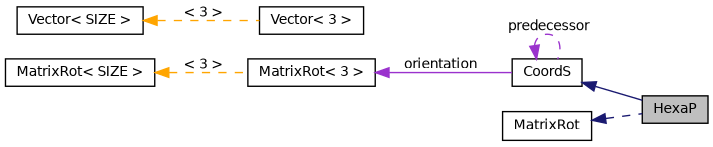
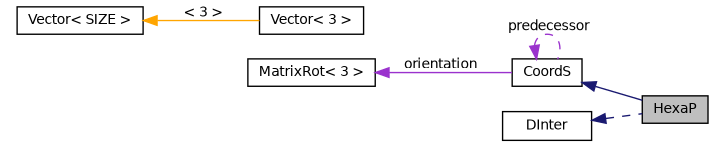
(208, 21) -> (208, 21)
(80, 73) -> none
(547, 126) -> (547, 126)
